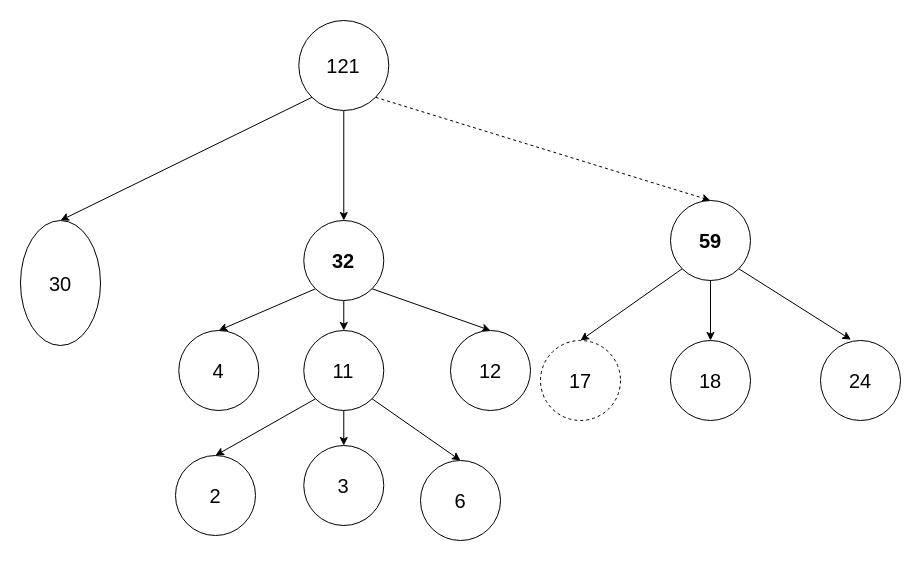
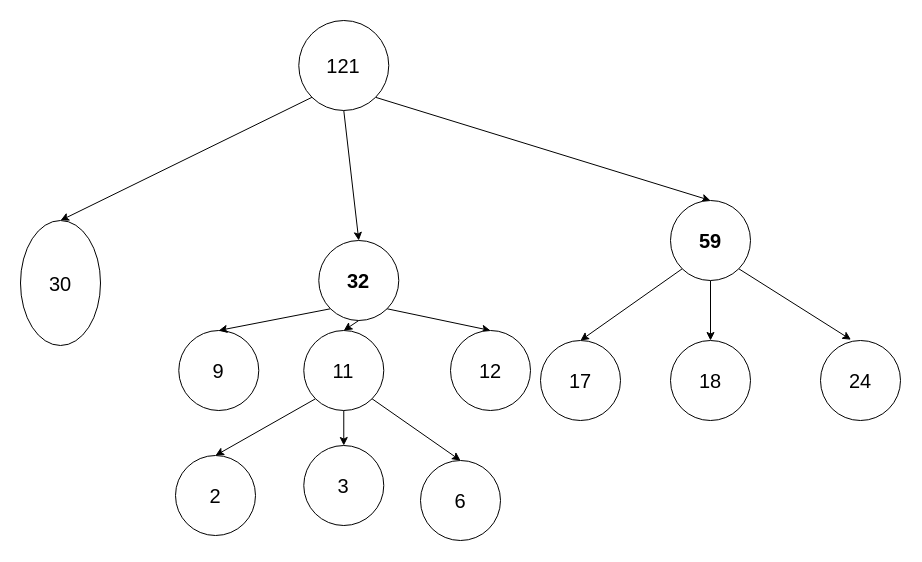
(540, 148) -> (540, 148)
(344, 261) -> (359, 281)
(219, 371) -> (219, 371)
(581, 381) -> (581, 381)
